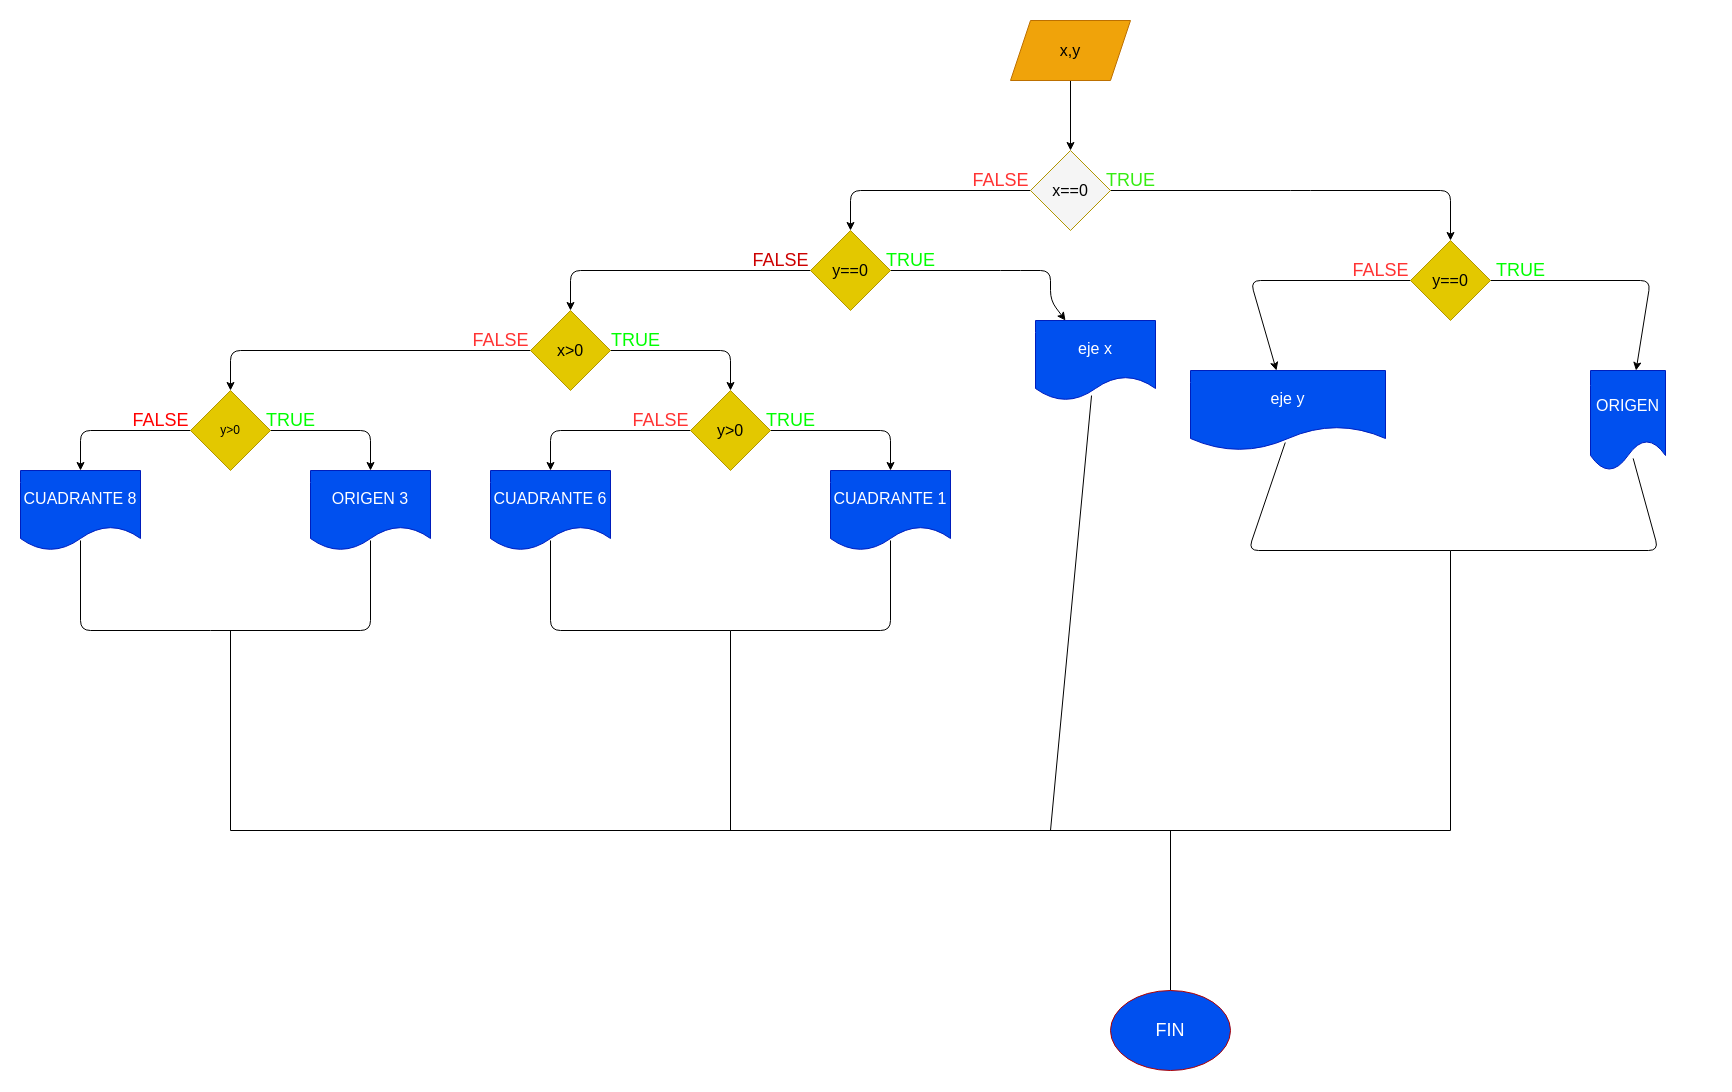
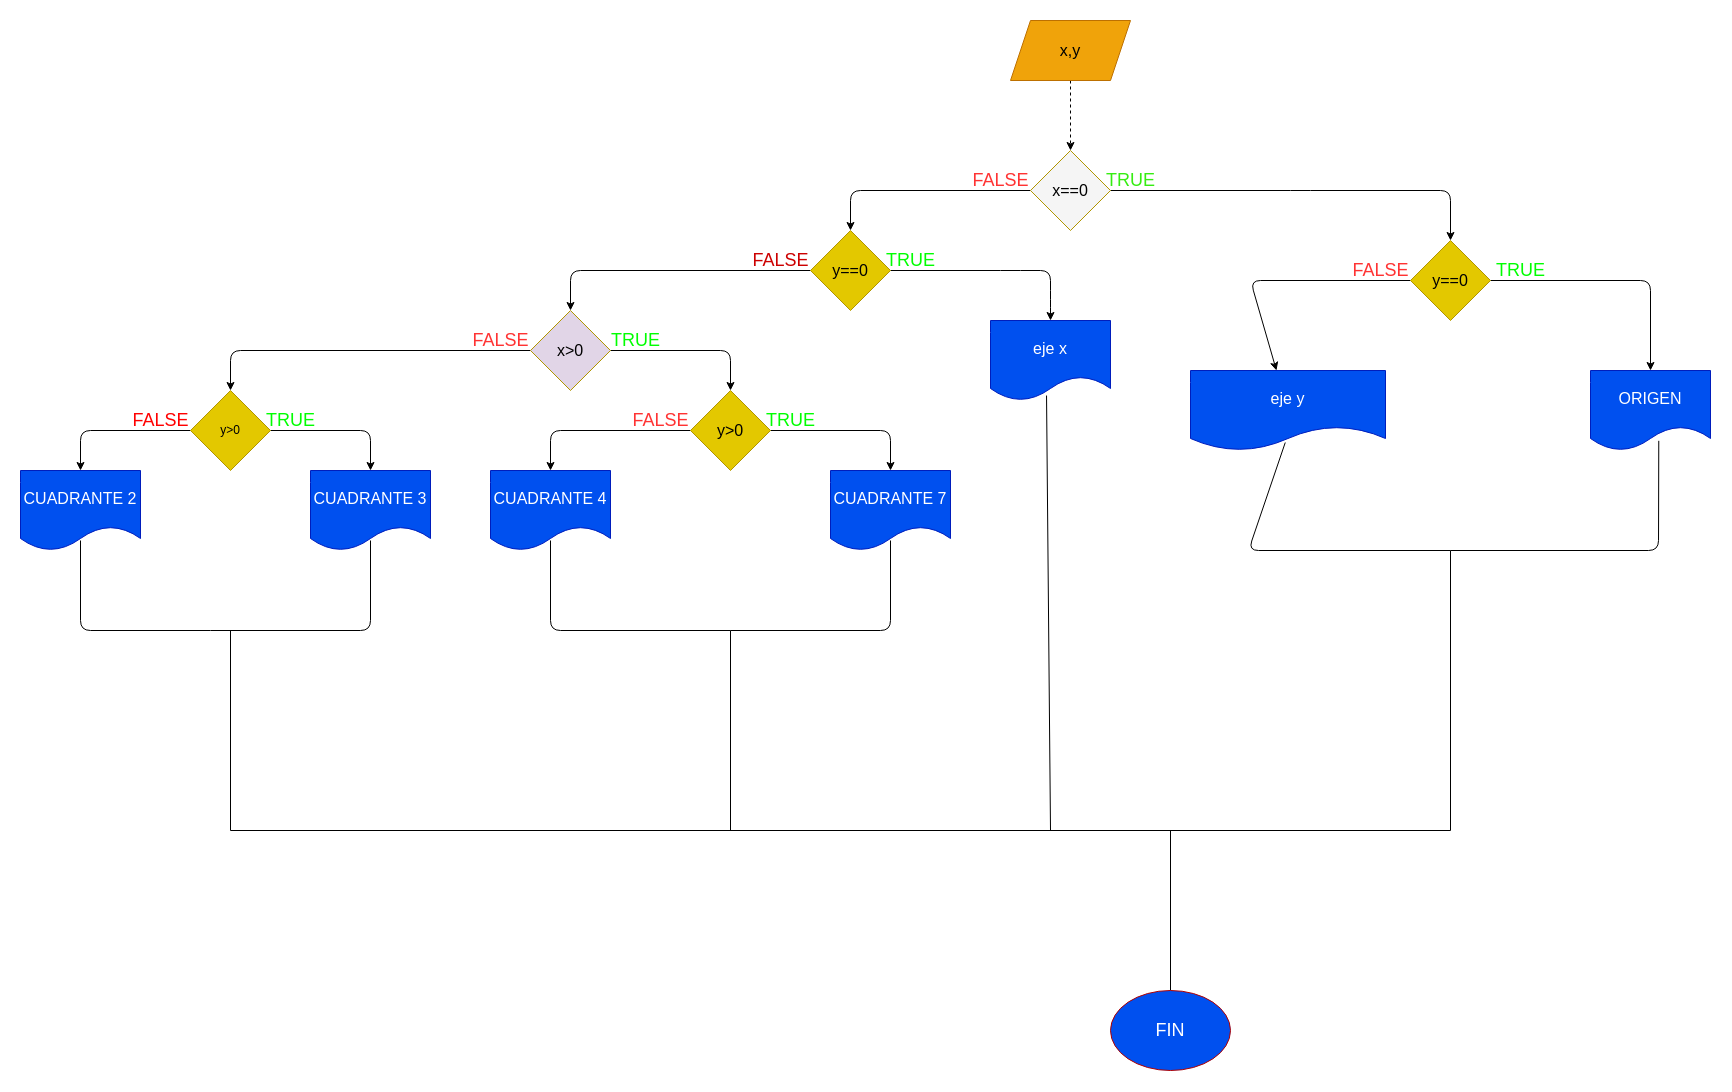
(1071, 112) -> (1071, 112)
(571, 351) -> (571, 351)
(1096, 361) -> (1051, 361)
(1628, 421) -> (1651, 411)
(81, 499) -> (81, 499)
(371, 499) -> (371, 499)
(551, 499) -> (551, 499)
(891, 499) -> (891, 499)
